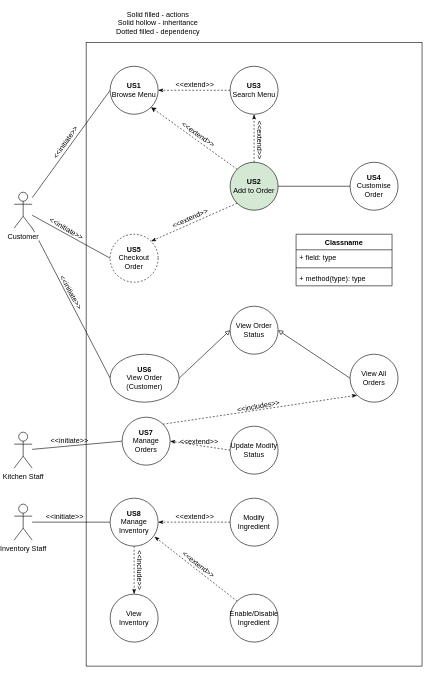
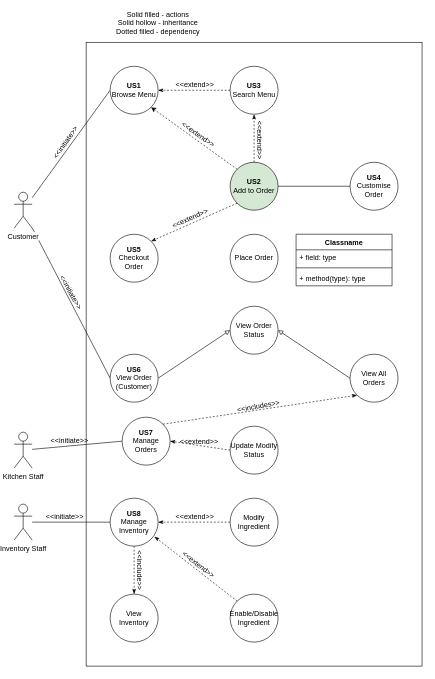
(71, 237) -> none
(134, 258) -> (134, 258)
none -> (254, 258)
(145, 378) -> (134, 378)
